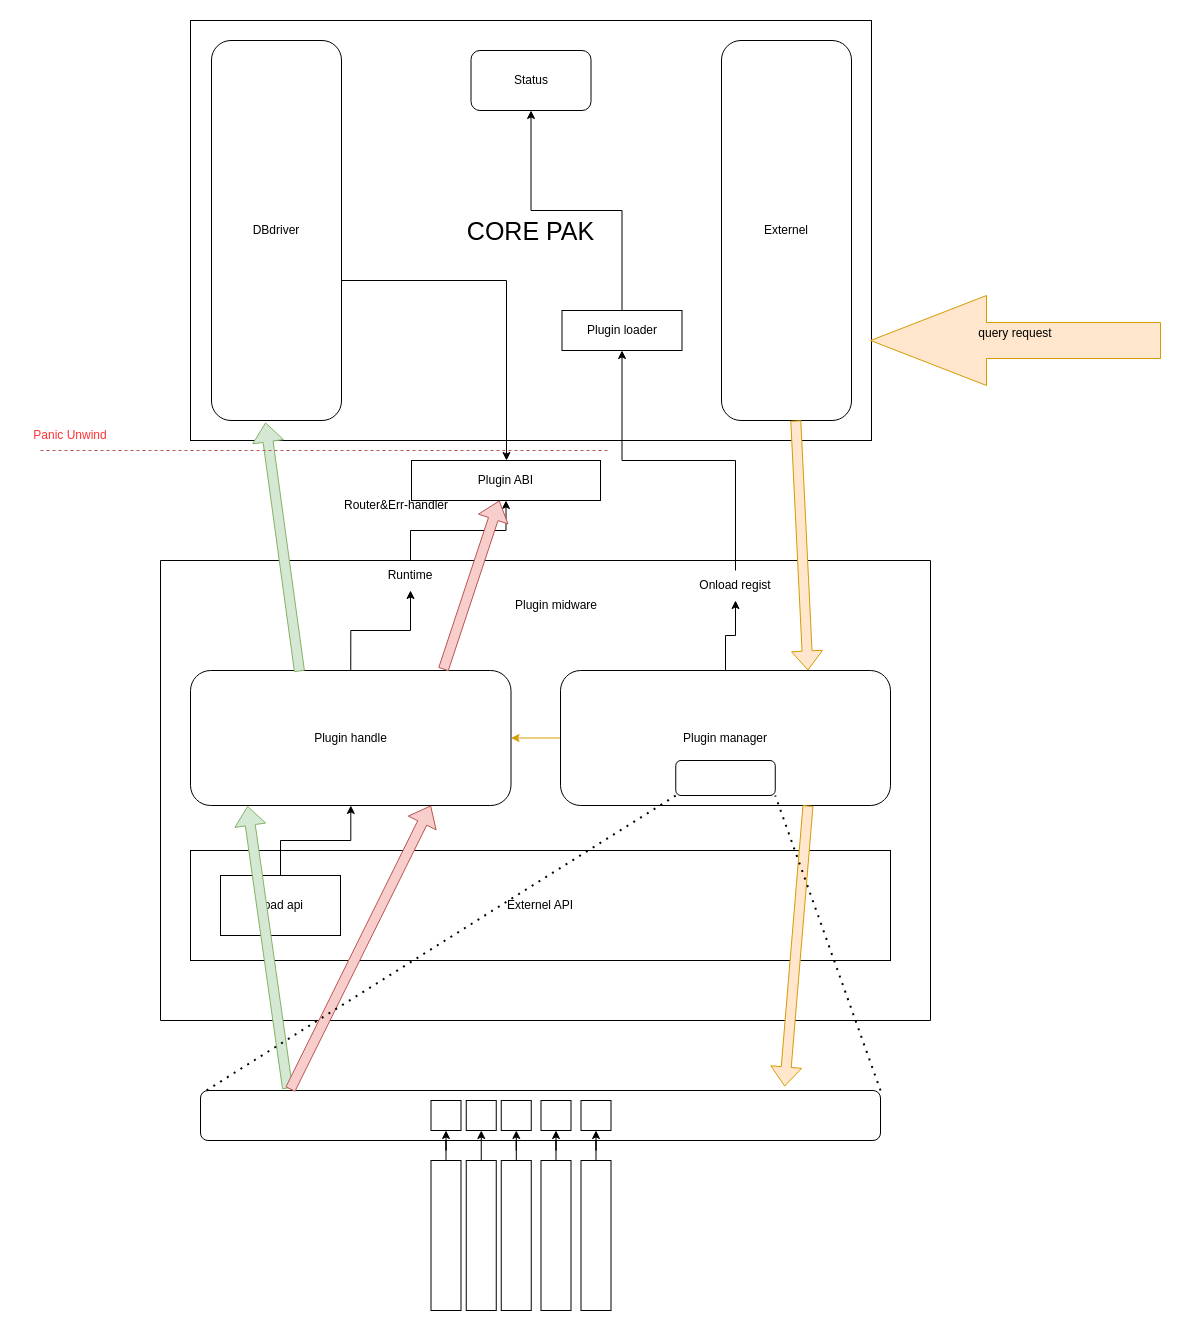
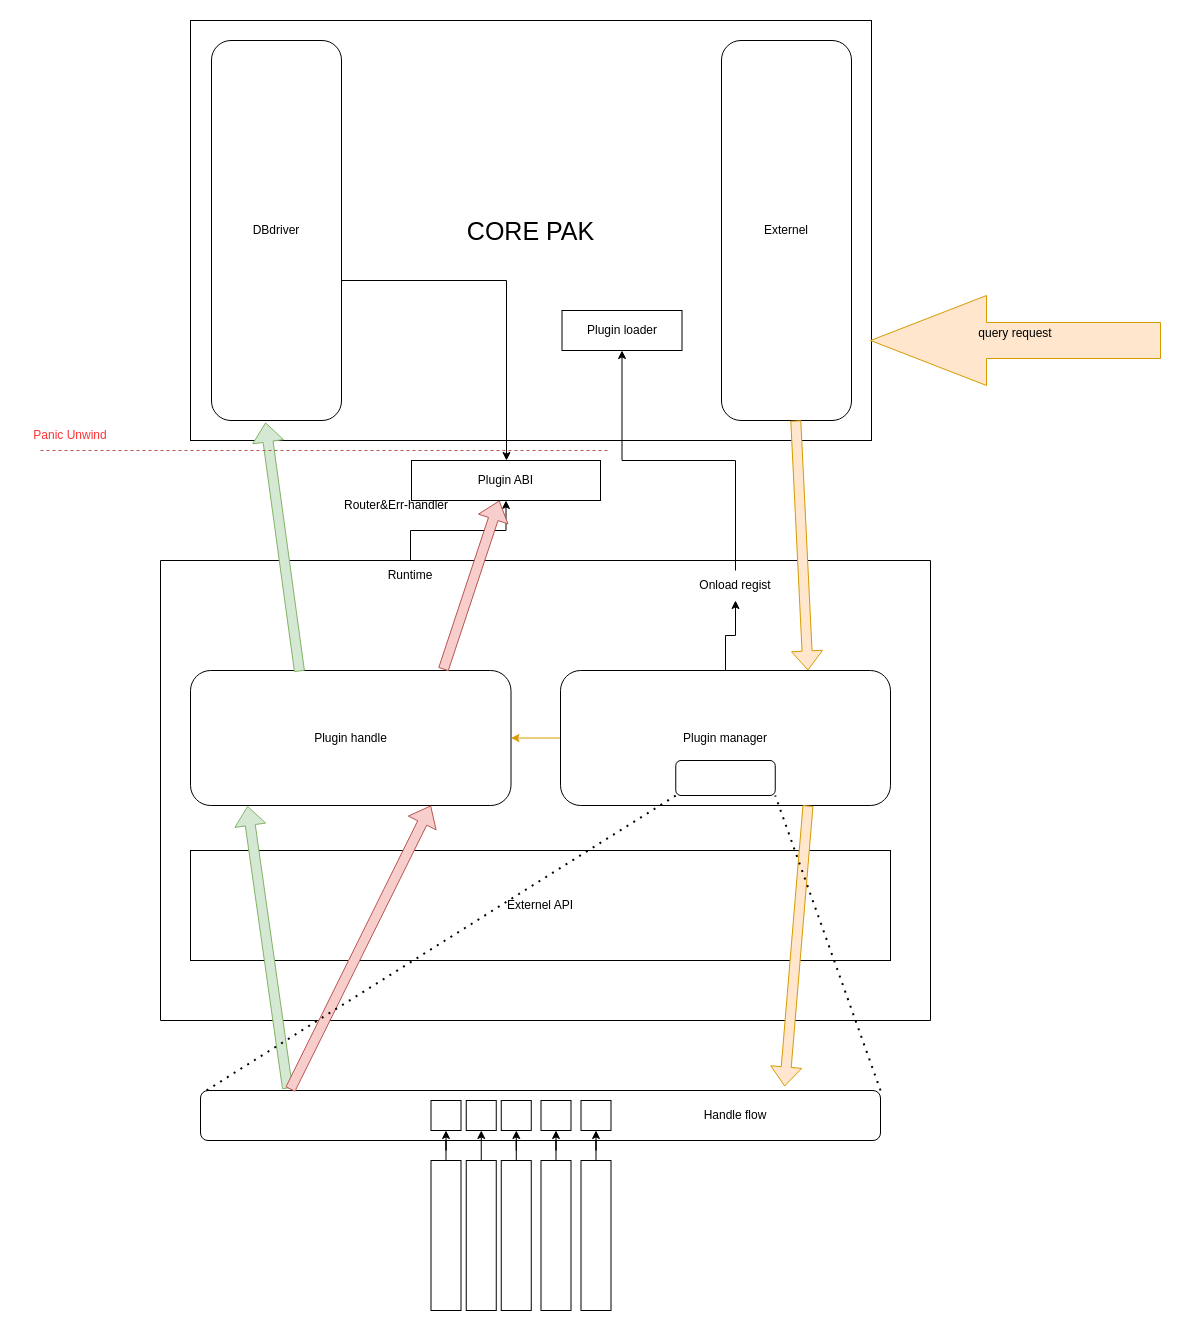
(531, 81) -> none
(580, 211) -> none
(556, 606) -> none
(377, 631) -> none
(312, 841) -> none
(281, 906) -> none
none -> (736, 1116)
